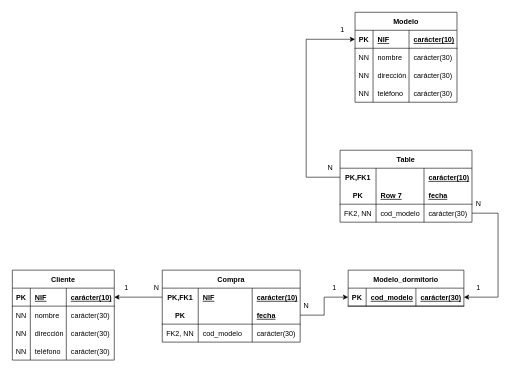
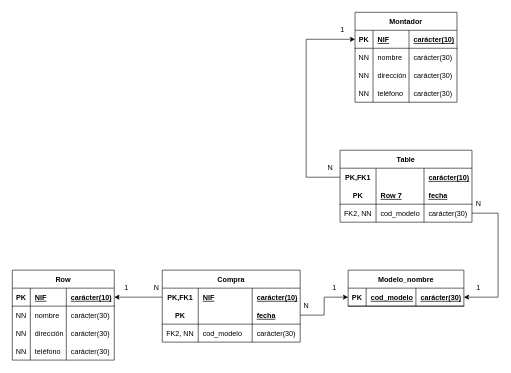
(406, 22) -> (406, 22)
(63, 280) -> (63, 280)
(406, 280) -> (406, 280)
